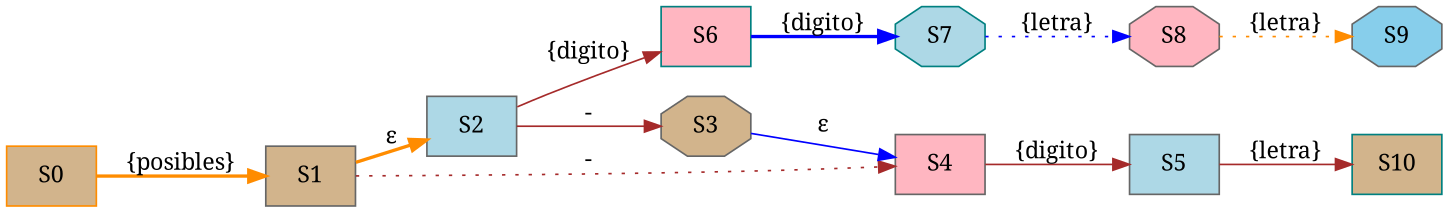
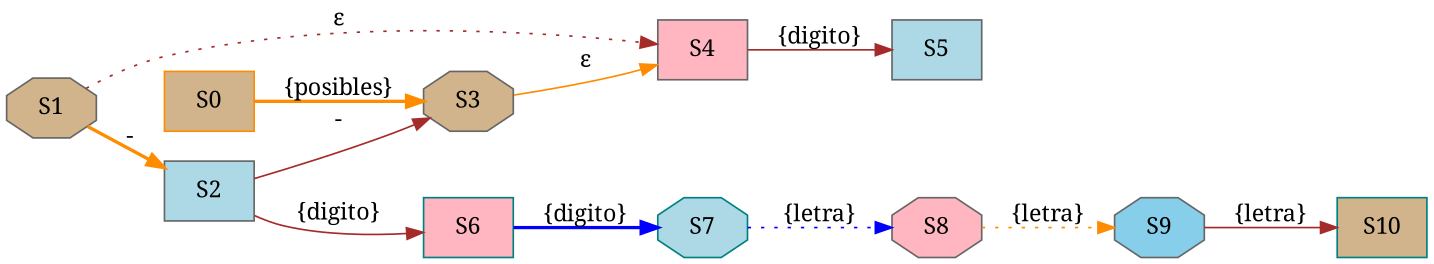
(391, 137) -> (130, 137)
(815, 144) -> (578, 84)
(589, 160) -> (339, 19)
(1277, 164) -> (1262, 228)
(172, 176) -> (330, 101)
(311, 176) -> (51, 108)
